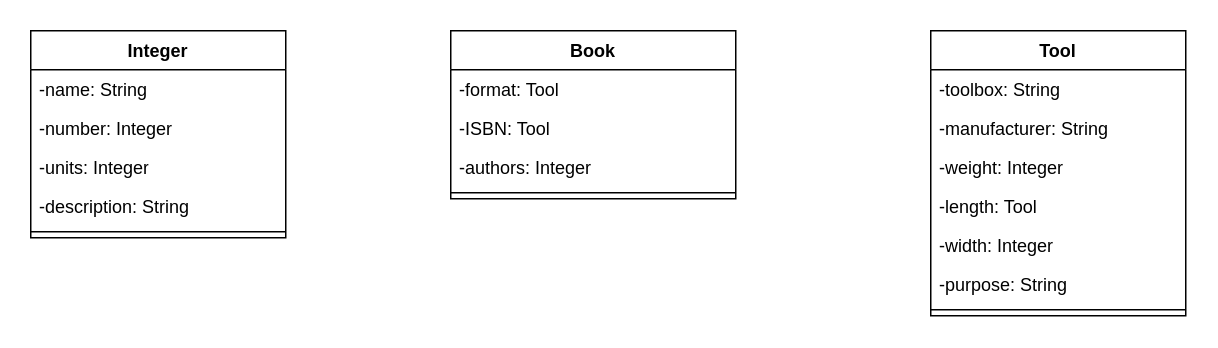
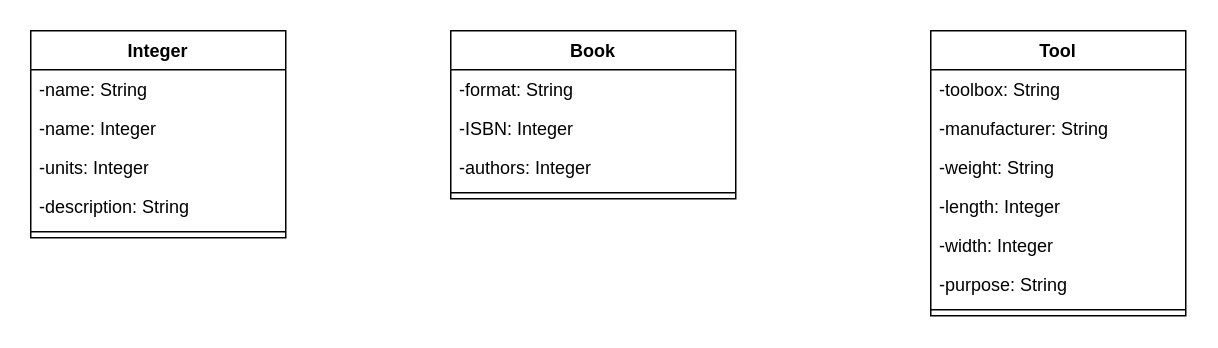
(518, 91) -> (528, 91)
(116, 130) -> (106, 130)
(508, 130) -> (526, 130)
(1013, 169) -> (1006, 169)
(996, 208) -> (1013, 208)
